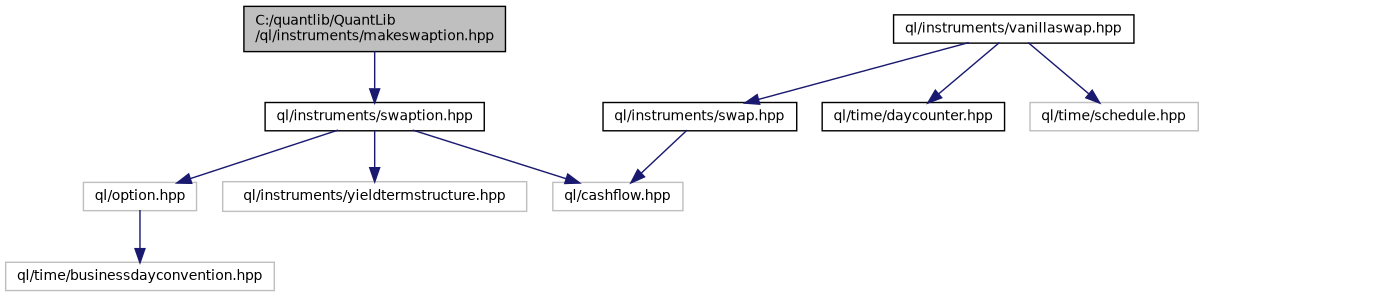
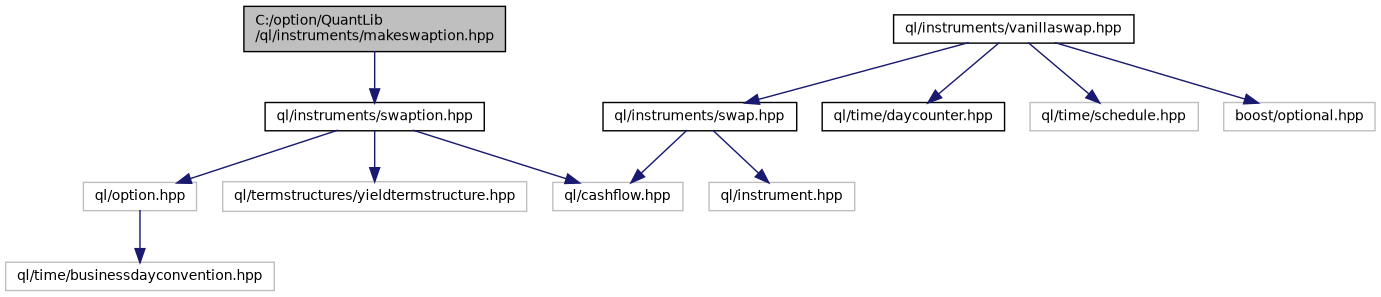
(375, 29) -> (375, 29)
none -> (1299, 117)
(375, 197) -> (375, 197)
none -> (782, 197)
